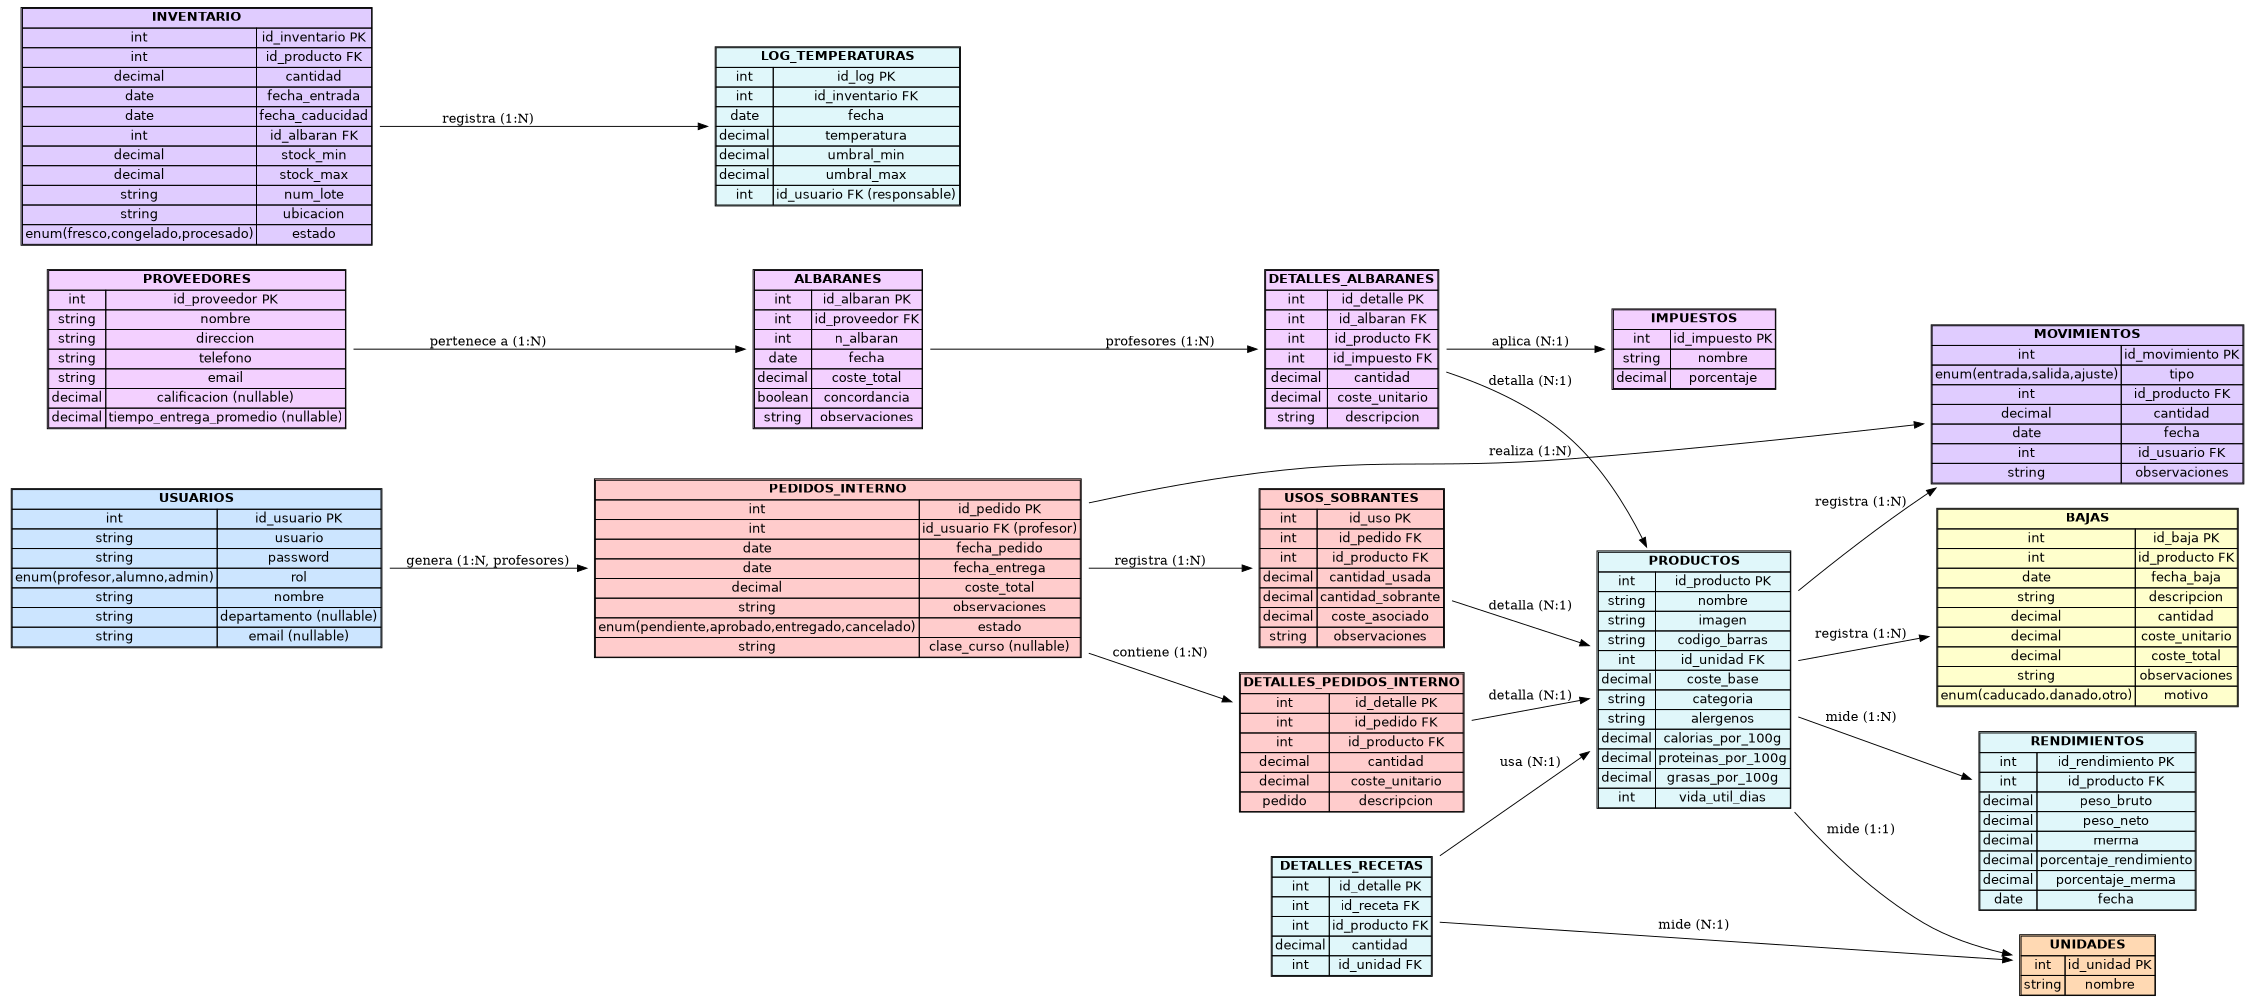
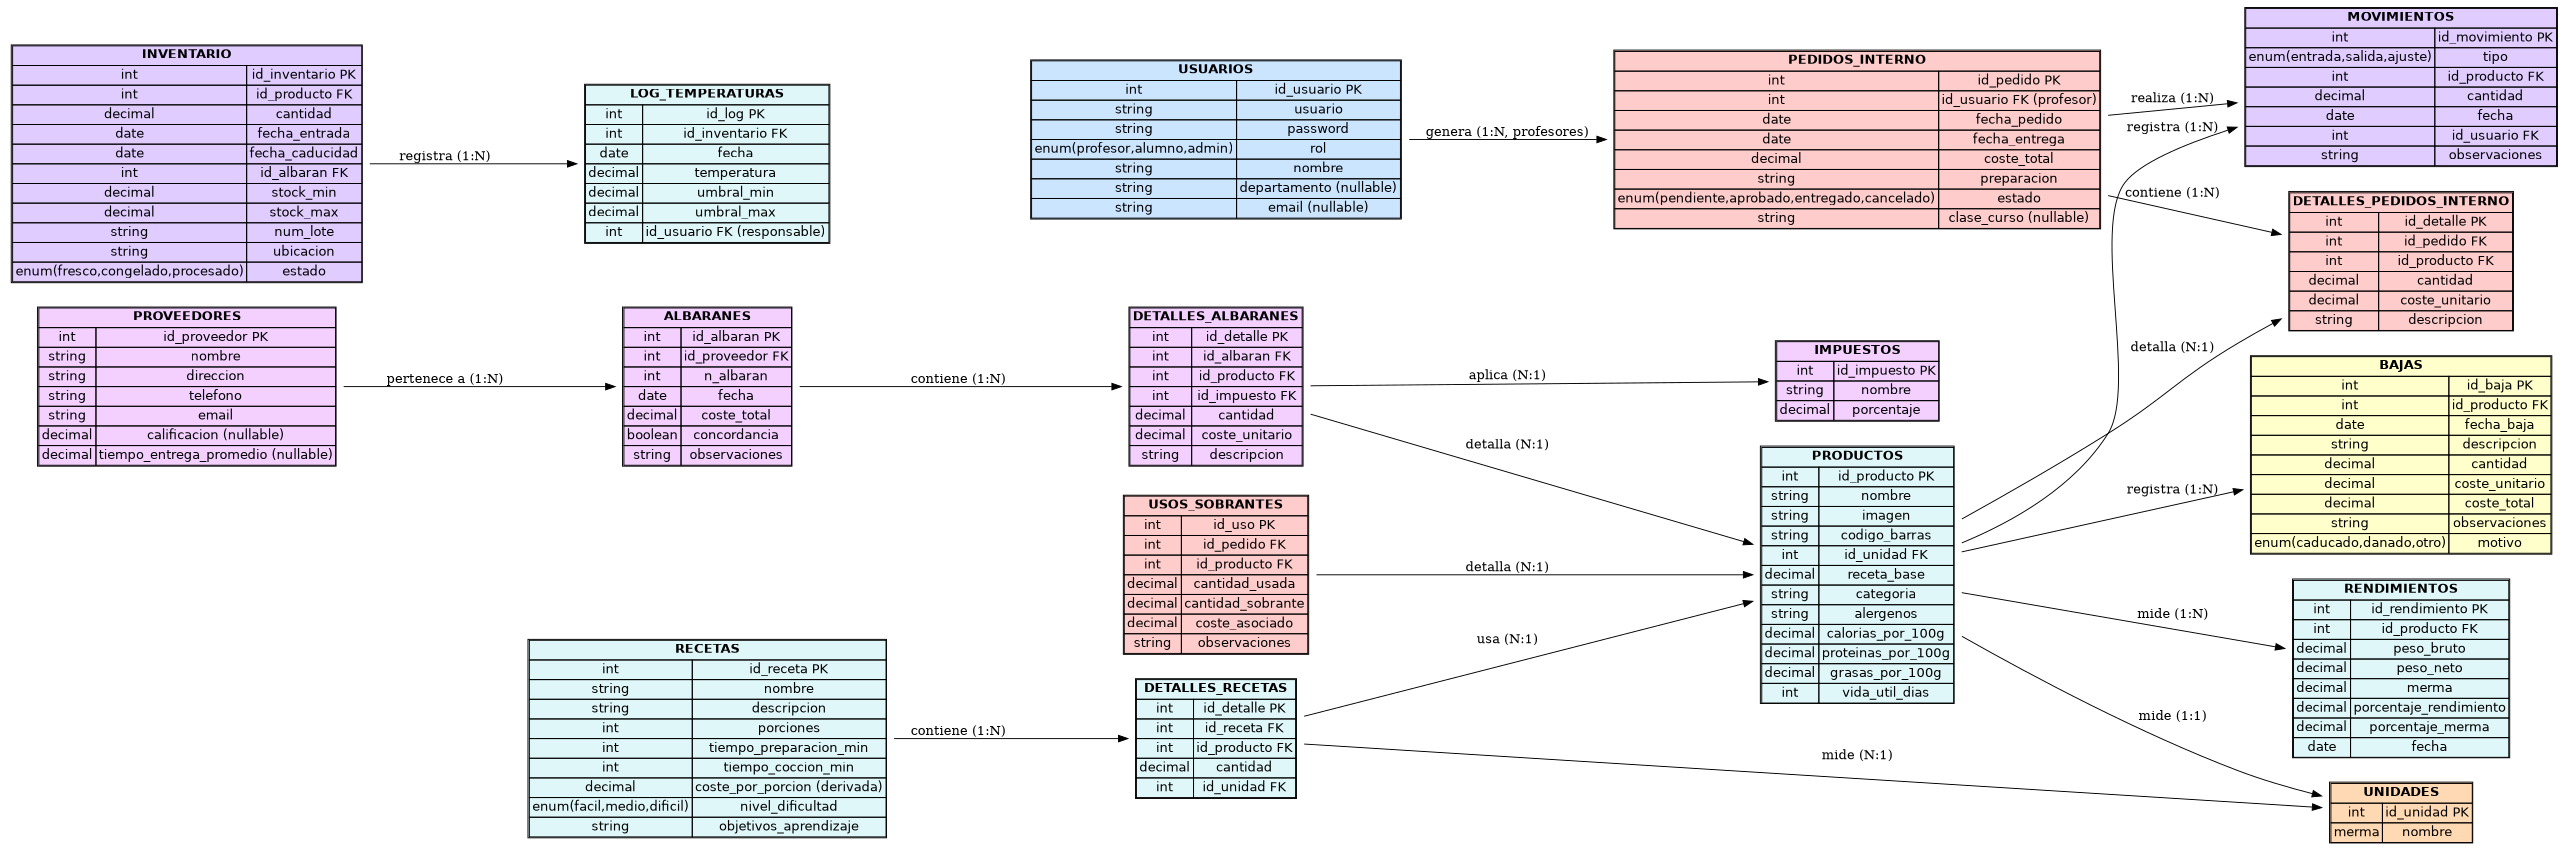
(1160, 342) -> (959, 380)
(1165, 568) -> none
(1000, 608) -> (2019, 179)
(1723, 680) -> (1886, 575)
(1526, 710) -> (2120, 426)
none -> (707, 739)
(1285, 801) -> (2334, 320)
(2043, 985) -> (2357, 832)
